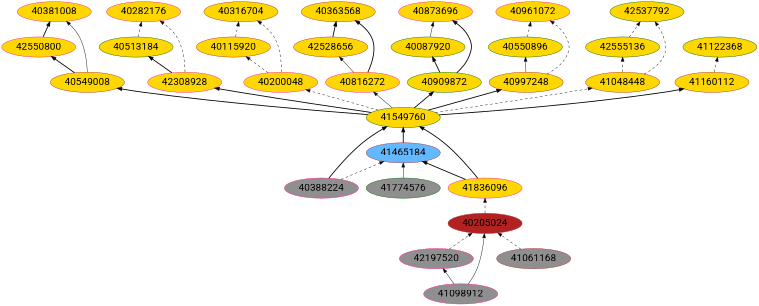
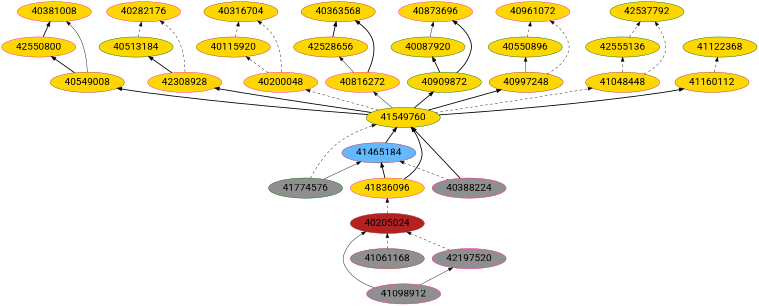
none -> (335, 145)
